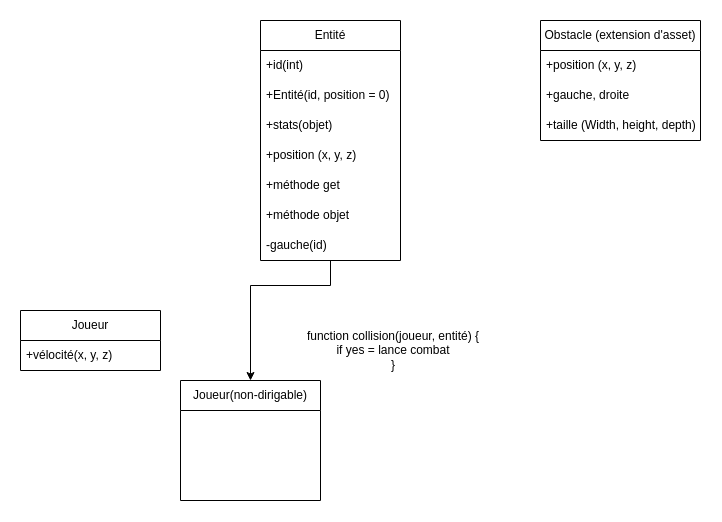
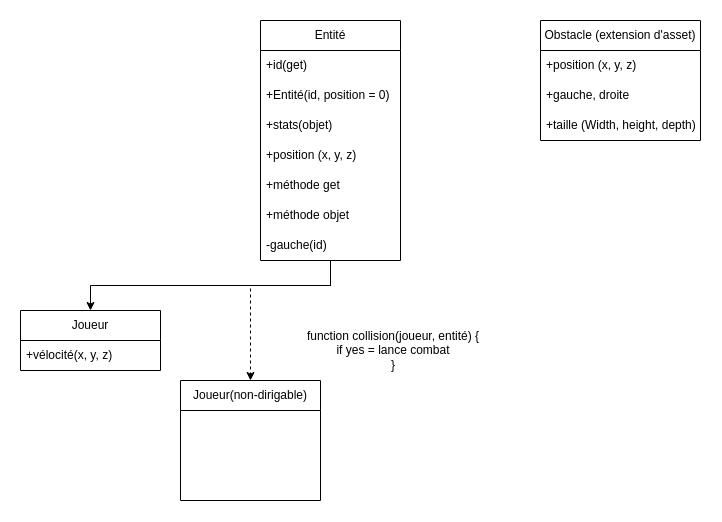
(290, 66) -> (292, 66)
none -> (161, 286)
(251, 330) -> (251, 330)
